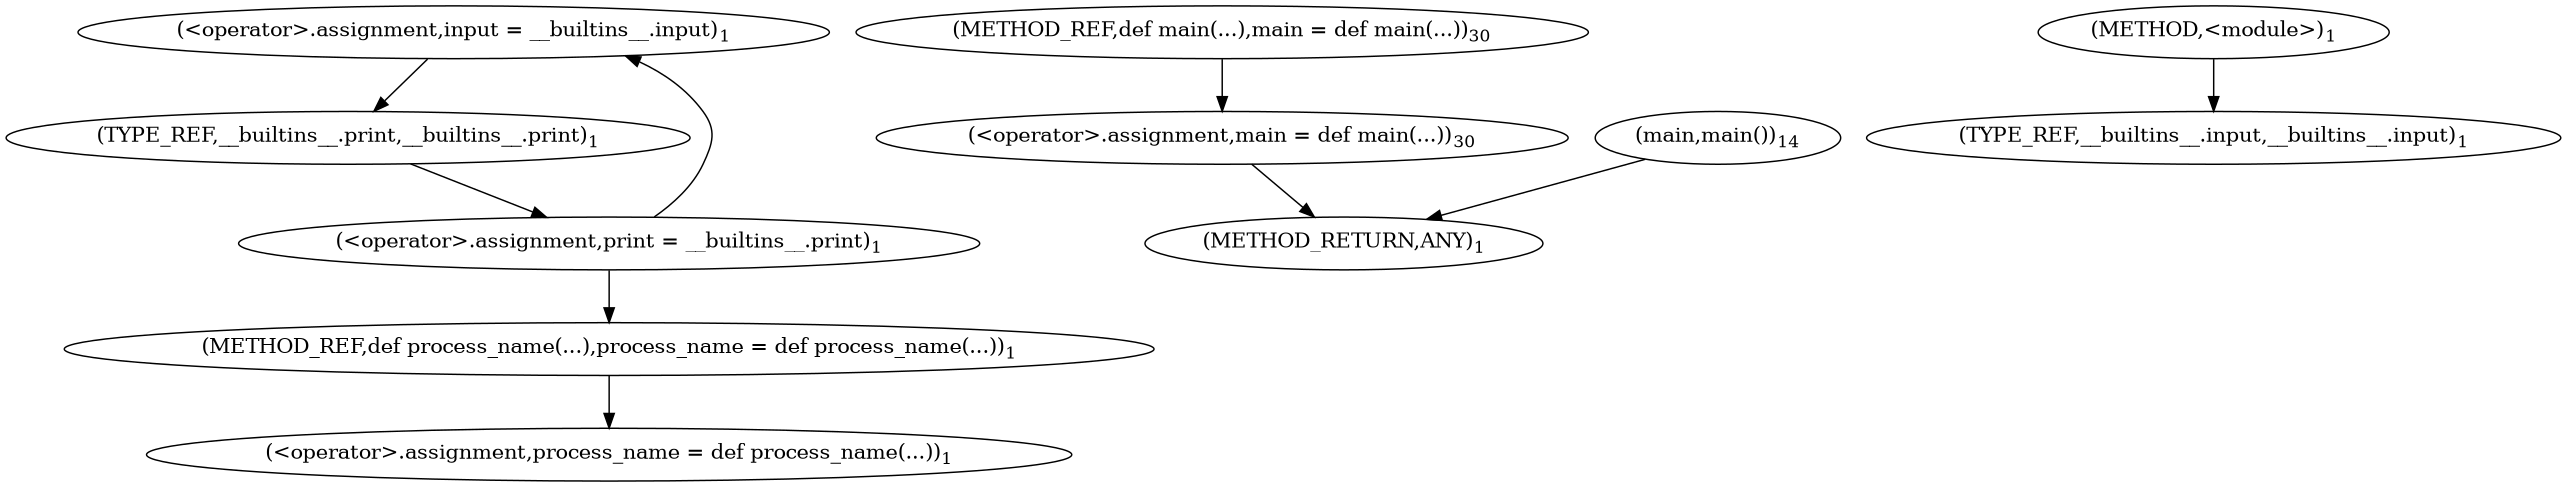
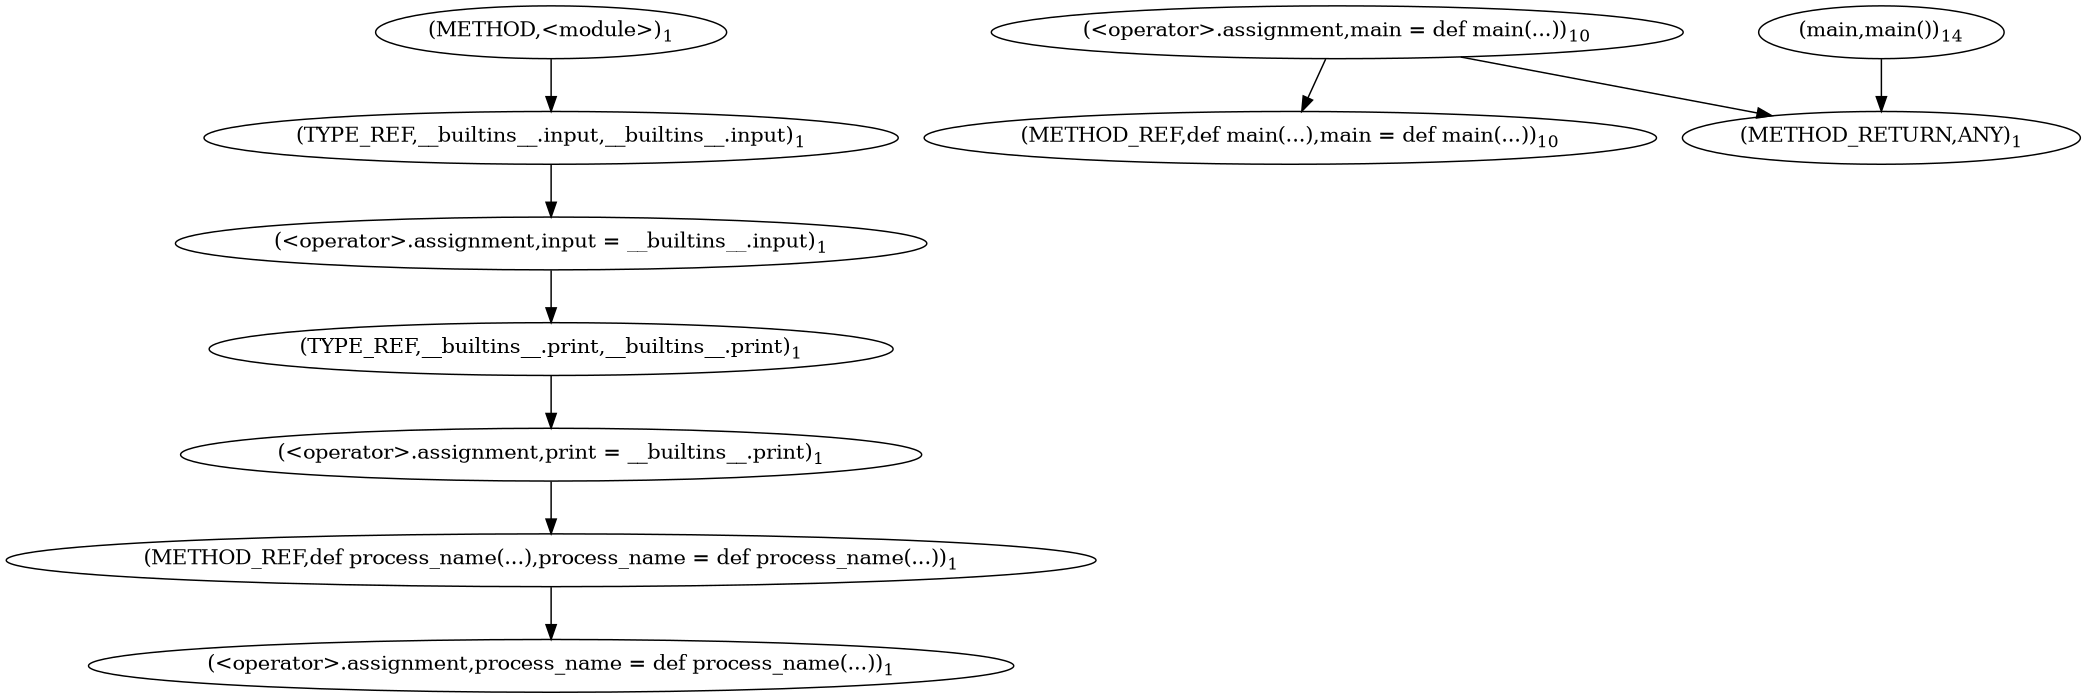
(1480, 30) -> (1548, 136)
(1222, 78) -> (1317, 78)
(712, 133) -> (551, 183)
(1465, 136) -> (1580, 30)
